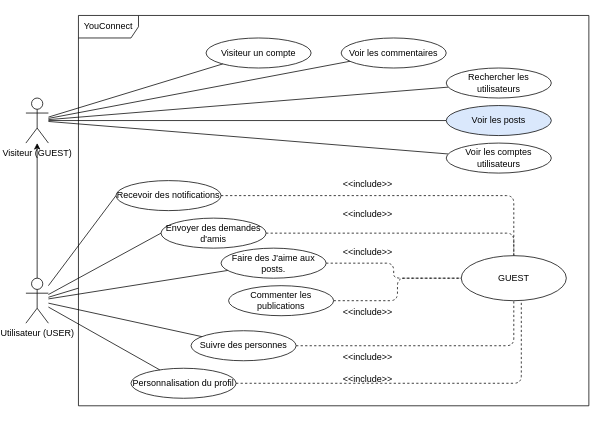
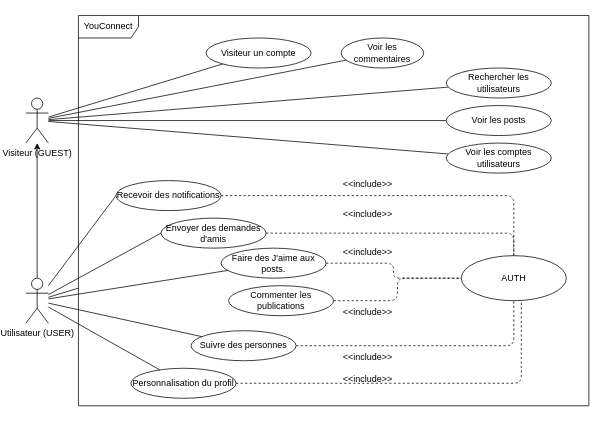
(393, 53) -> (382, 53)
(498, 120) -> (498, 120)
(513, 278) -> (513, 278)
